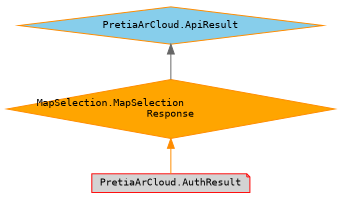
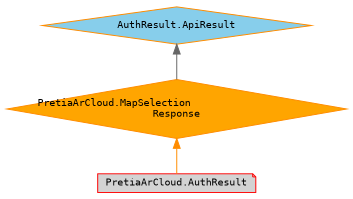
(171, 26) -> (177, 26)
(171, 109) -> (177, 109)
